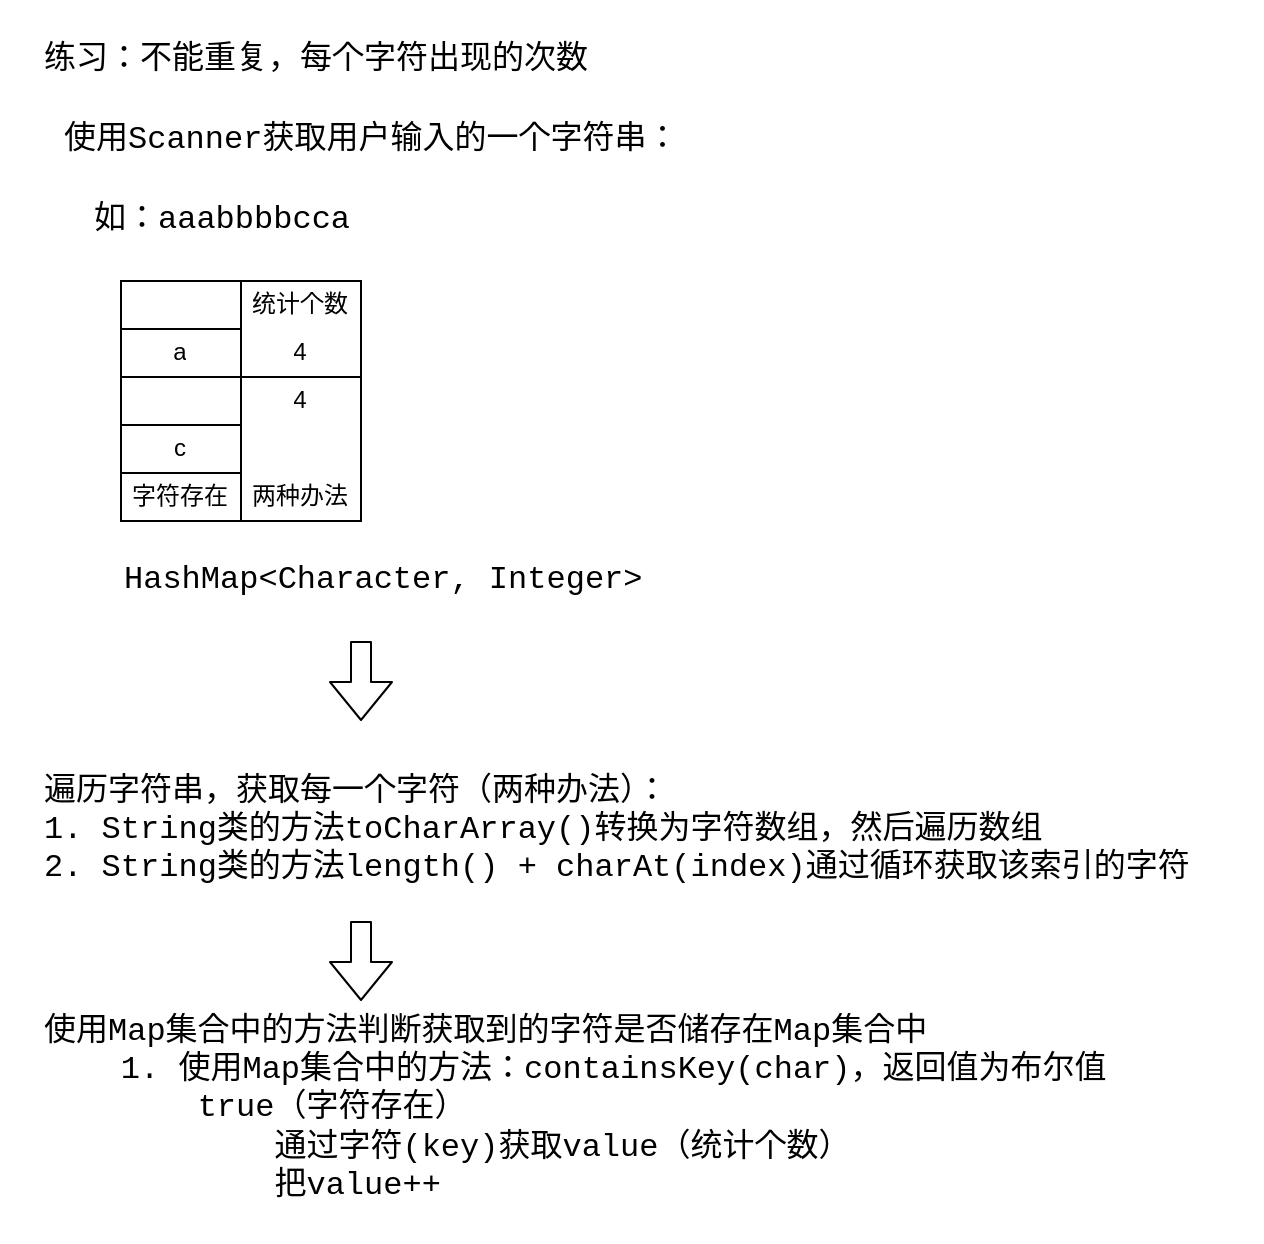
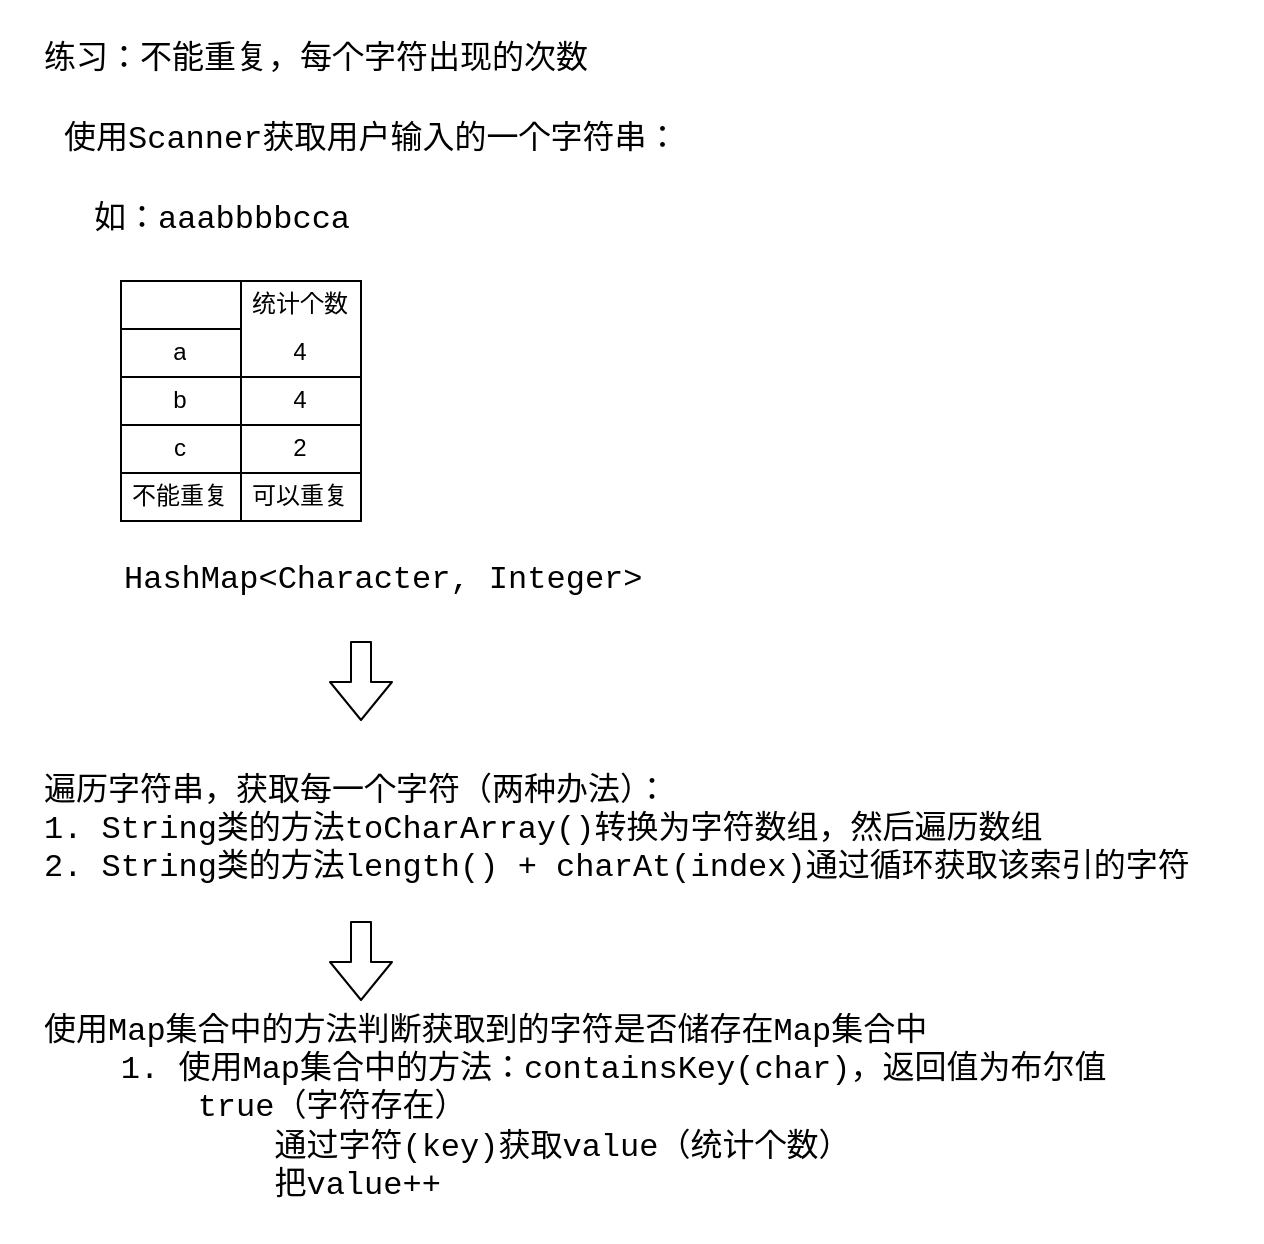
none -> (181, 401)
none -> (301, 449)
(181, 497) -> (181, 497)
(301, 497) -> (301, 497)
